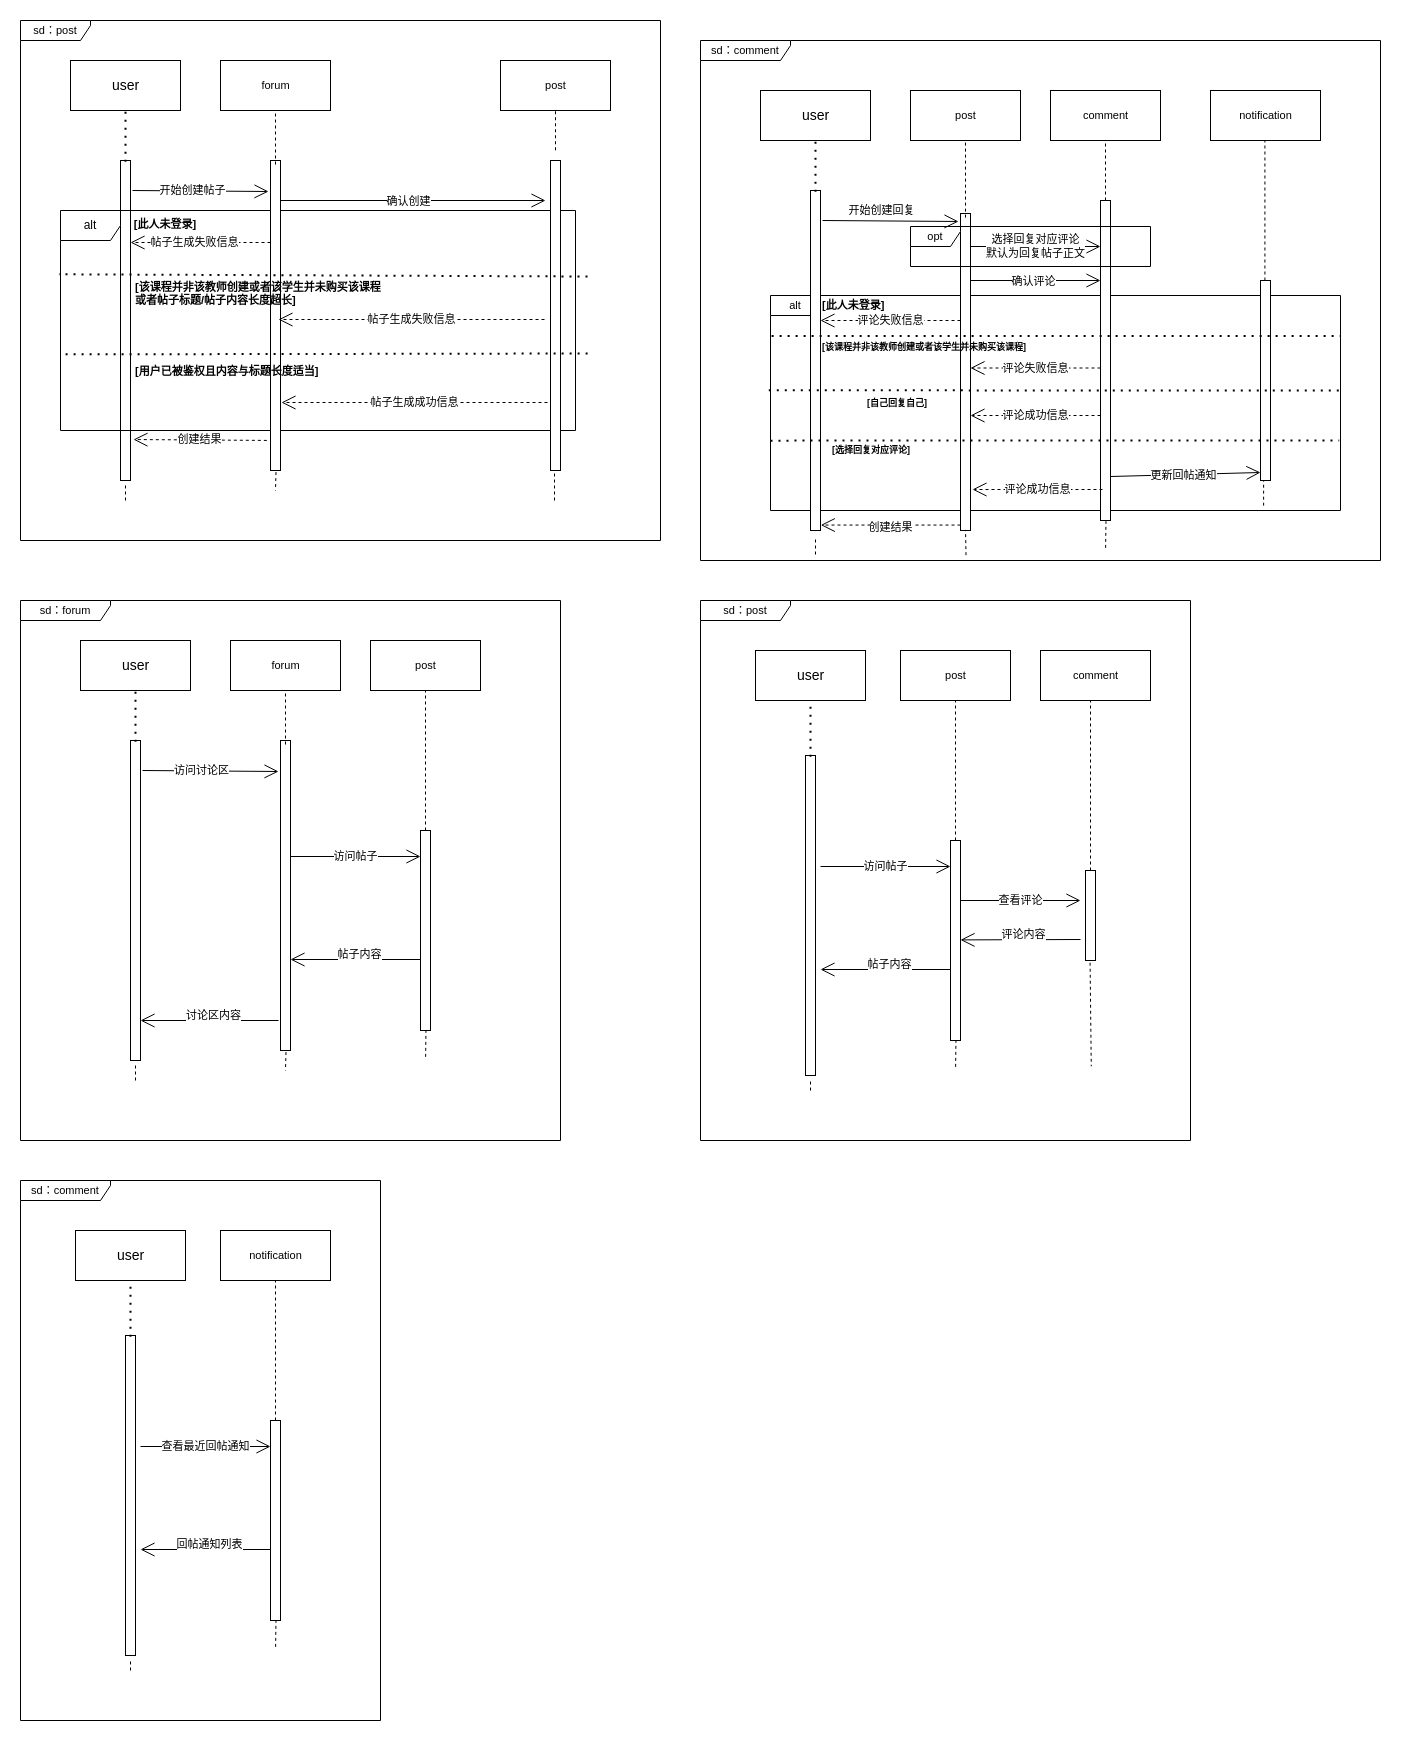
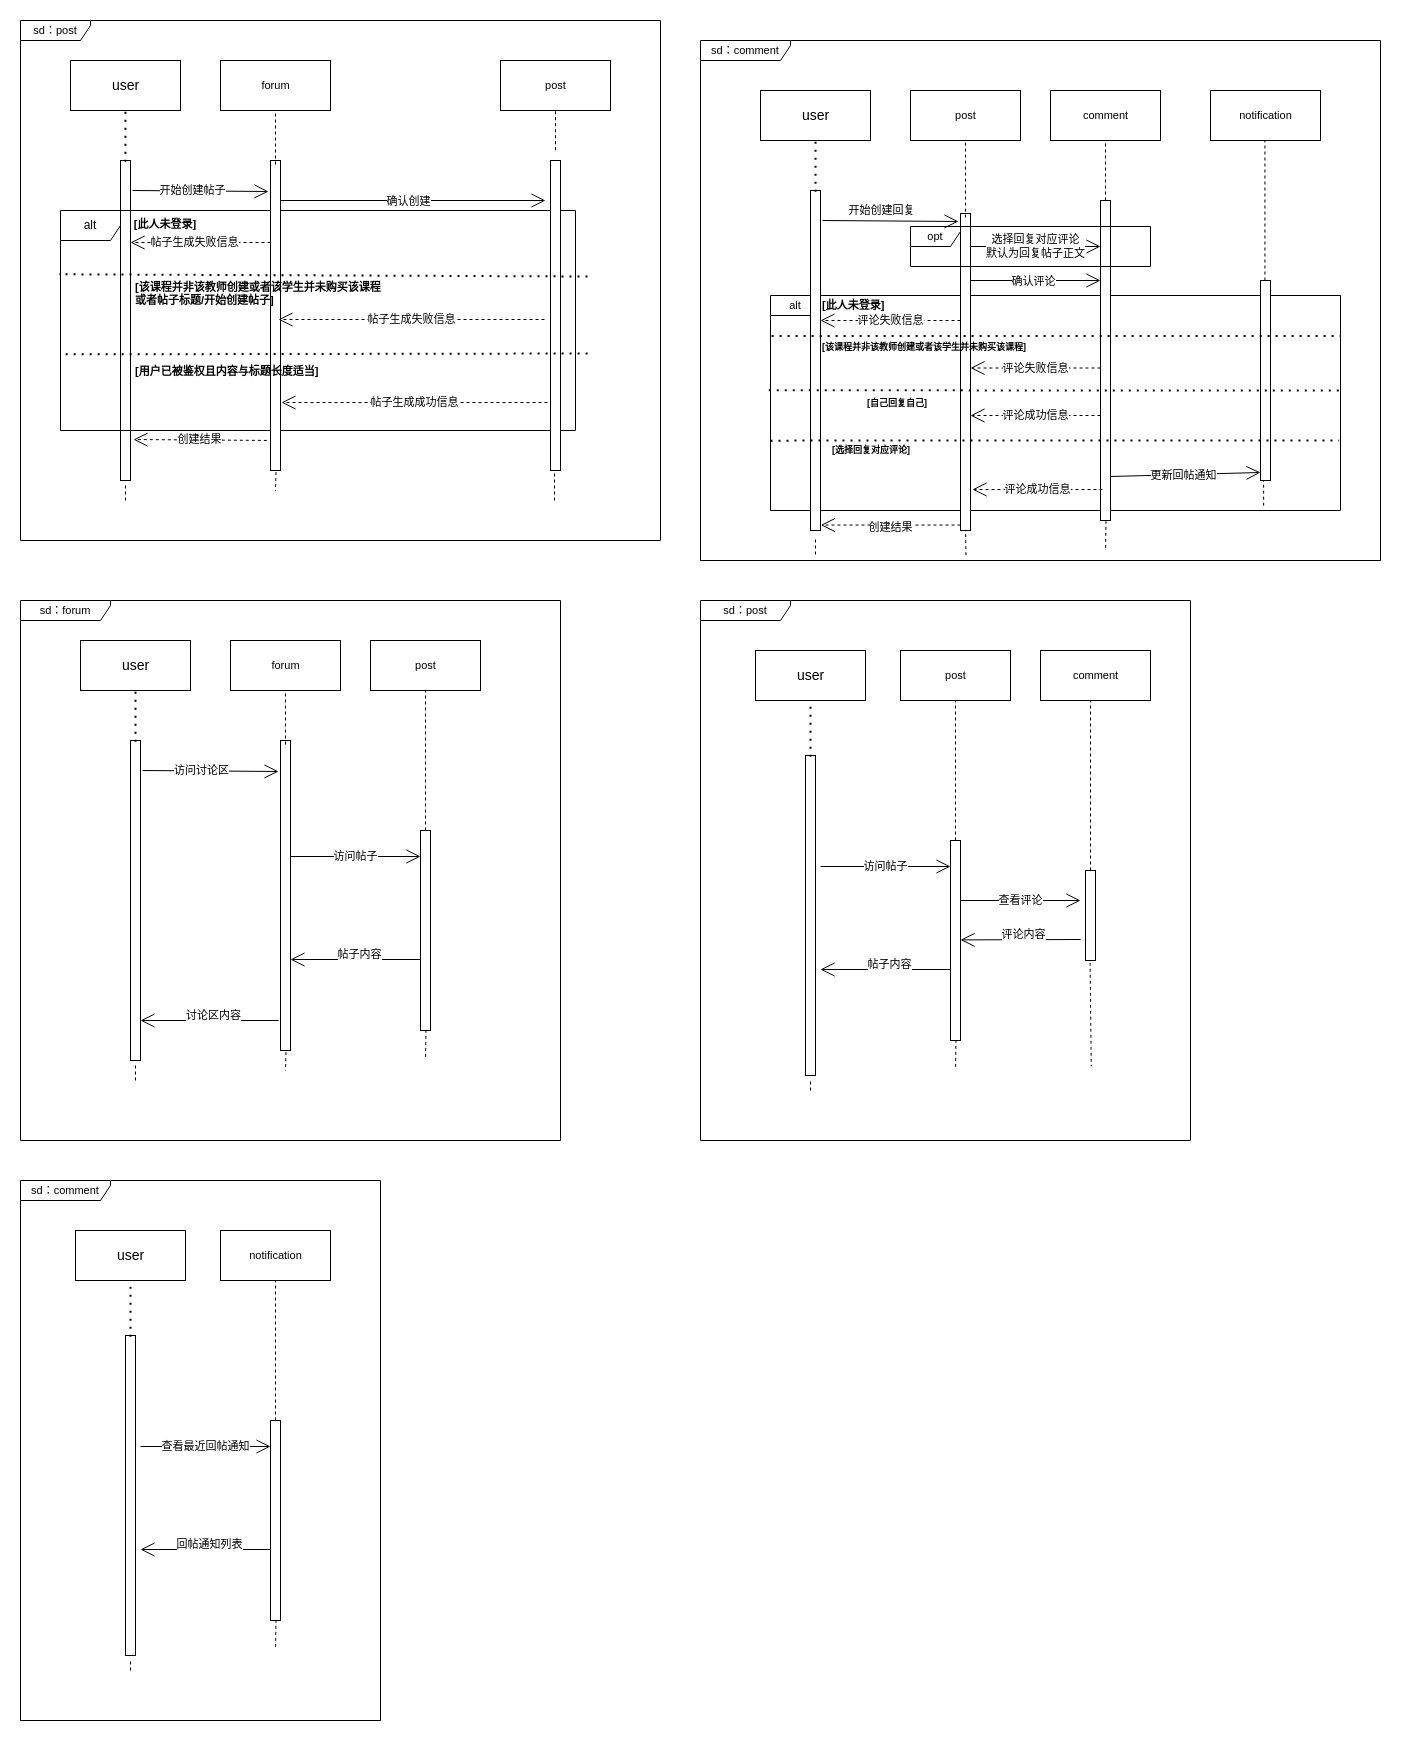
(259, 287) -> (259, 287)
